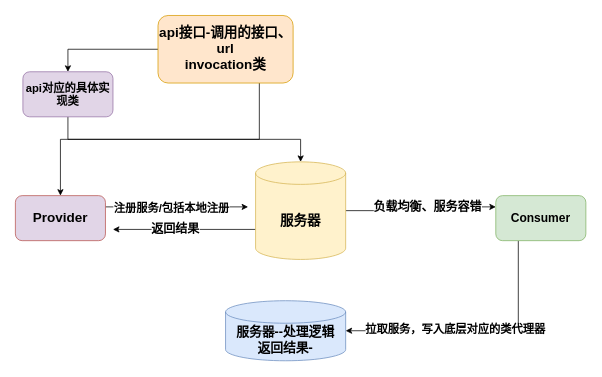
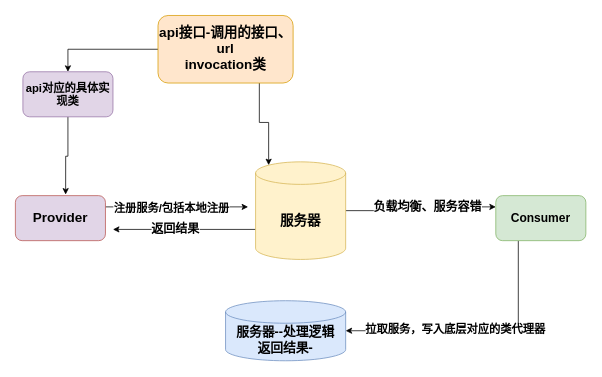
(289, 139) -> (66, 170)
(60, 162) -> (268, 136)
